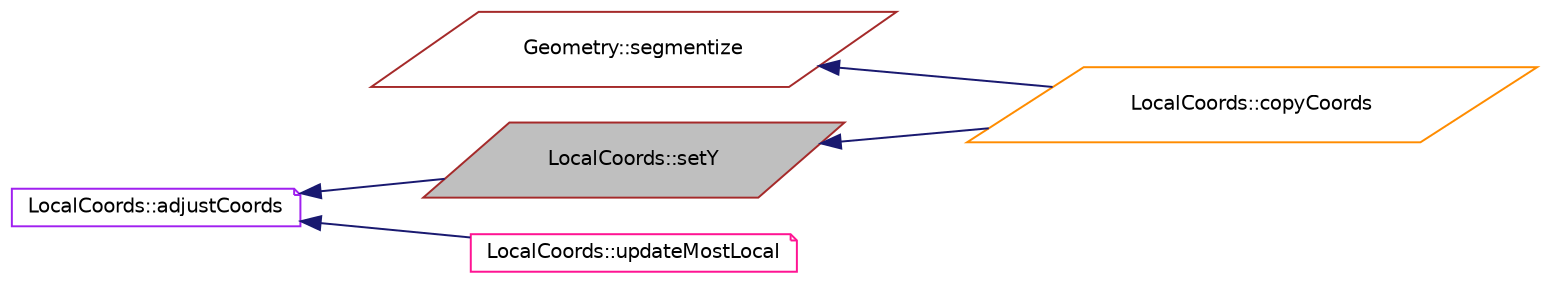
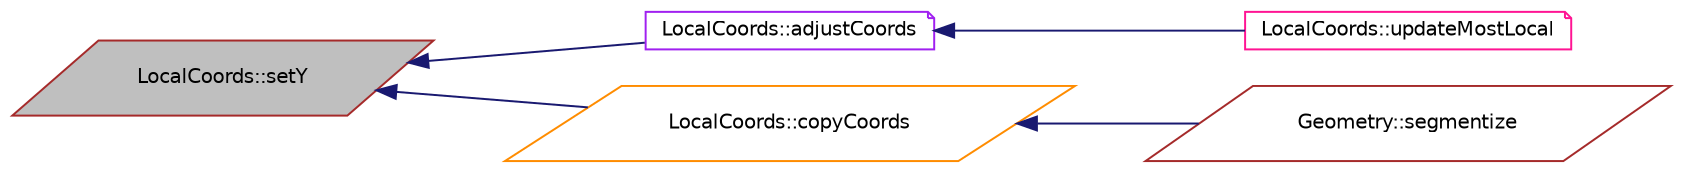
(946, 77) -> (1118, 124)
(383, 185) -> (537, 52)
